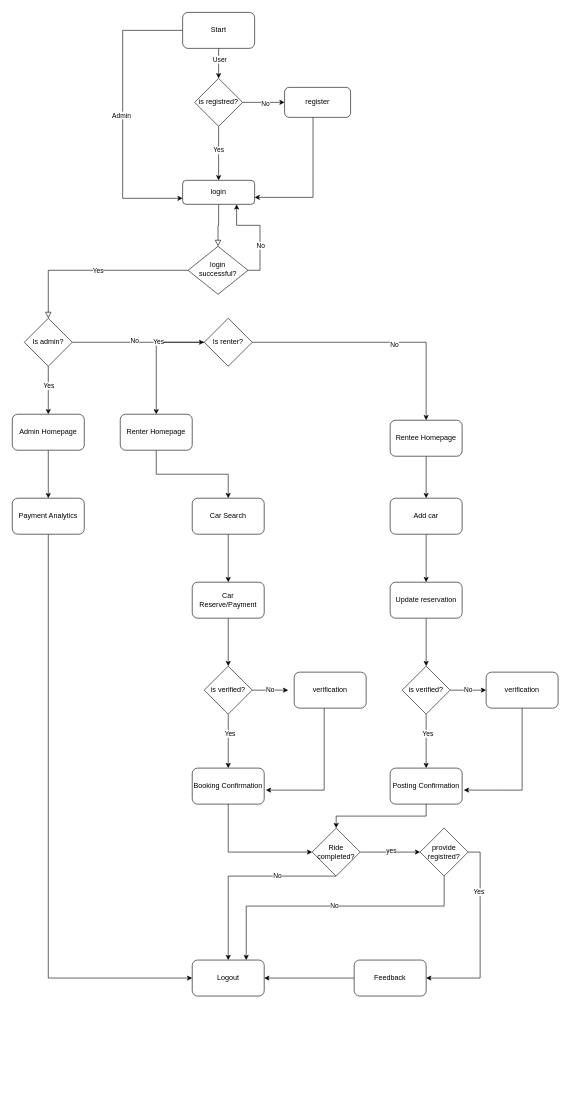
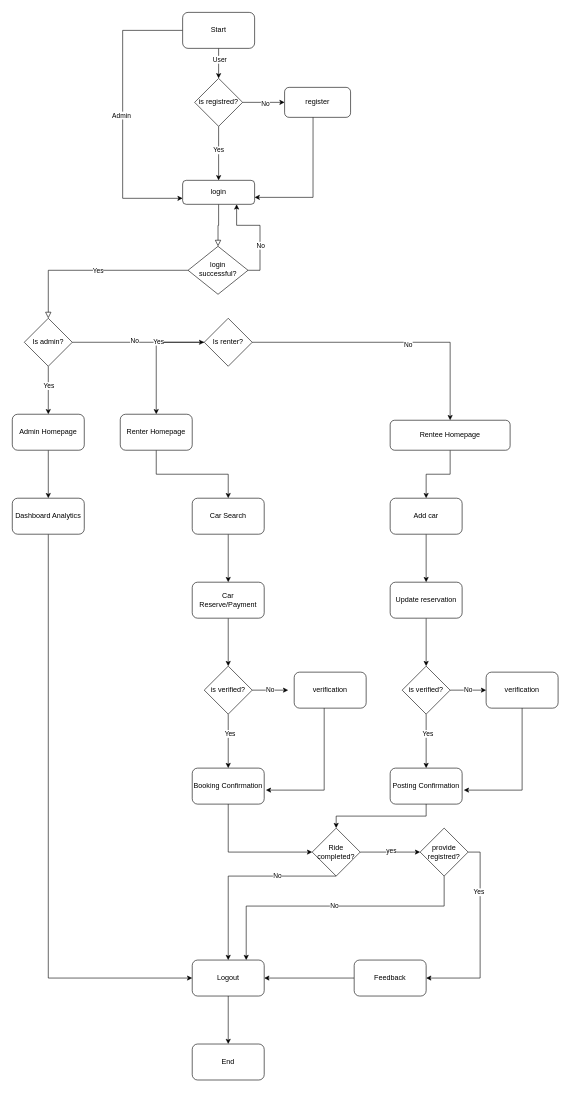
(426, 438) -> (450, 435)
(48, 516) -> (48, 516)
none -> (228, 1038)
none -> (228, 1062)
